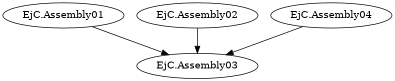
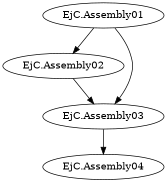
none -> (86, 38)
(268, 39) -> (103, 138)
